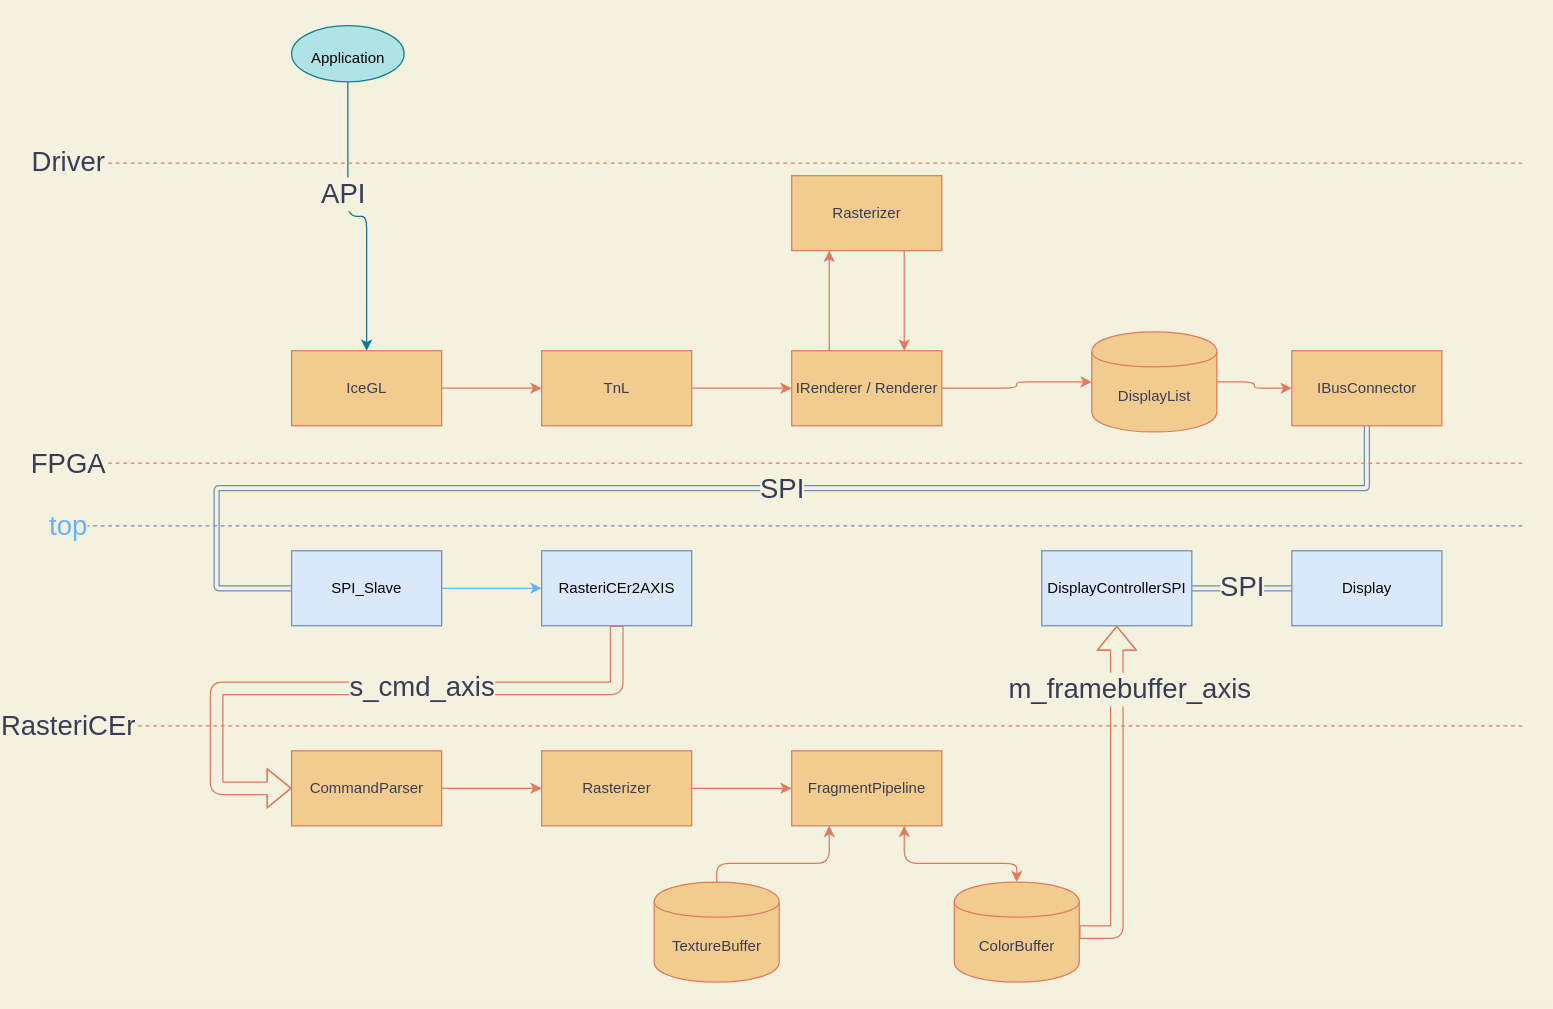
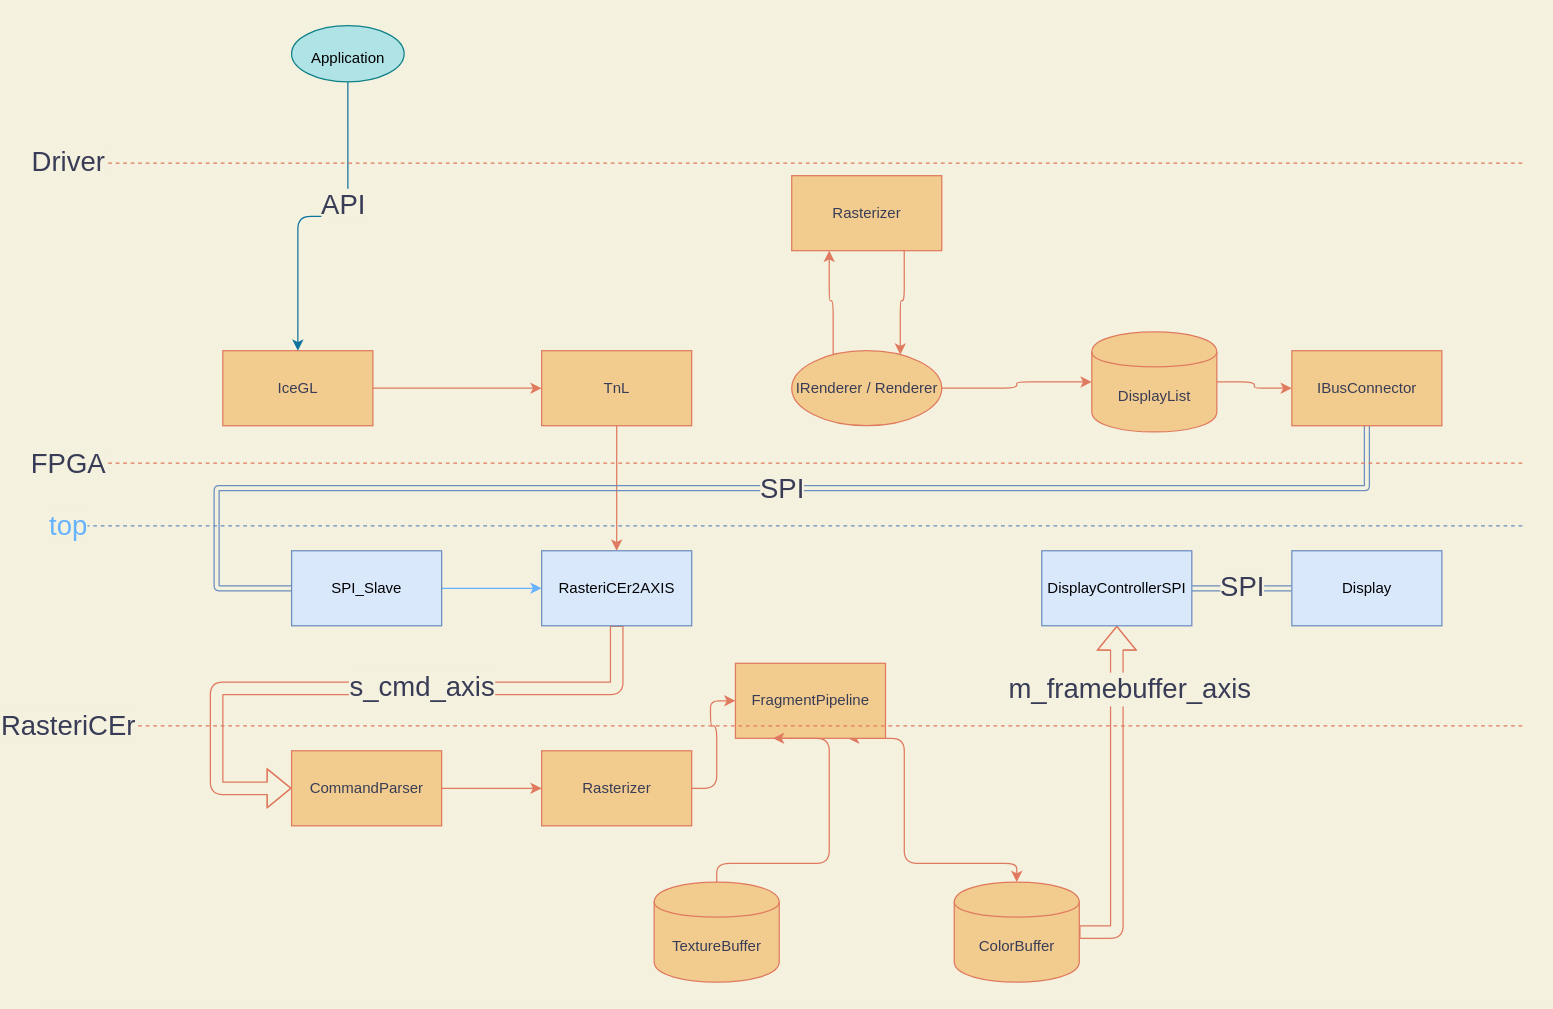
(366, 388) -> (298, 388)
(737, 388) -> (616, 454)
(866, 388) -> (866, 388)
(866, 788) -> (810, 701)
